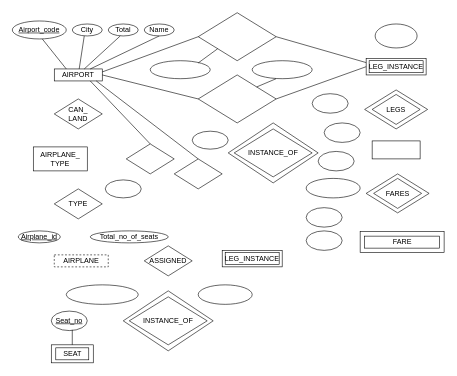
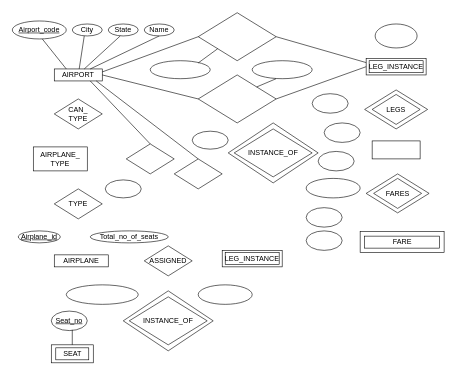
(123, 30) -> (123, 30)
(78, 114) -> (78, 114)
(81, 261) -> (81, 261)
